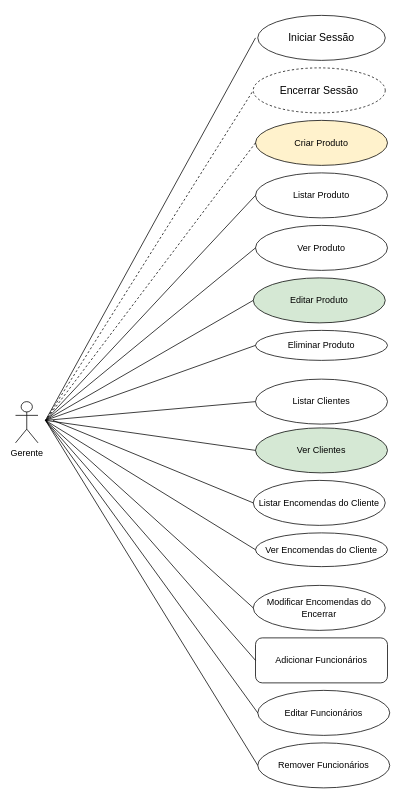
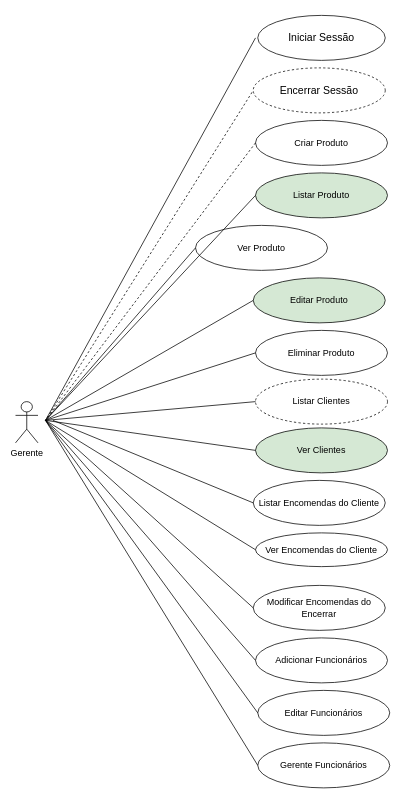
(321, 143) -> (321, 143)
(321, 195) -> (321, 195)
(321, 248) -> (261, 248)
(321, 345) -> (321, 353)
(321, 402) -> (321, 402)
(321, 660) -> (321, 660)
(324, 765) -> (324, 765)
